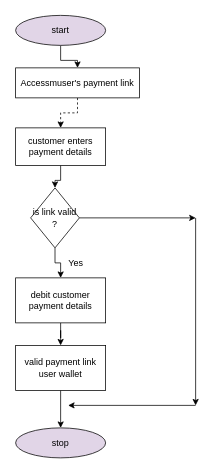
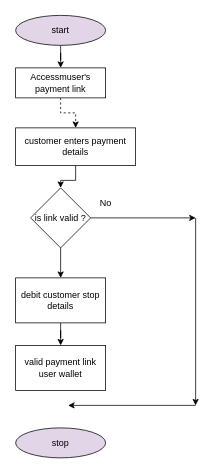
(77, 83) -> (60, 83)
(60, 147) -> (75, 147)
none -> (105, 203)
(55, 218) -> (60, 218)
(75, 263) -> none
(60, 300) -> (60, 300)
(60, 407) -> none
